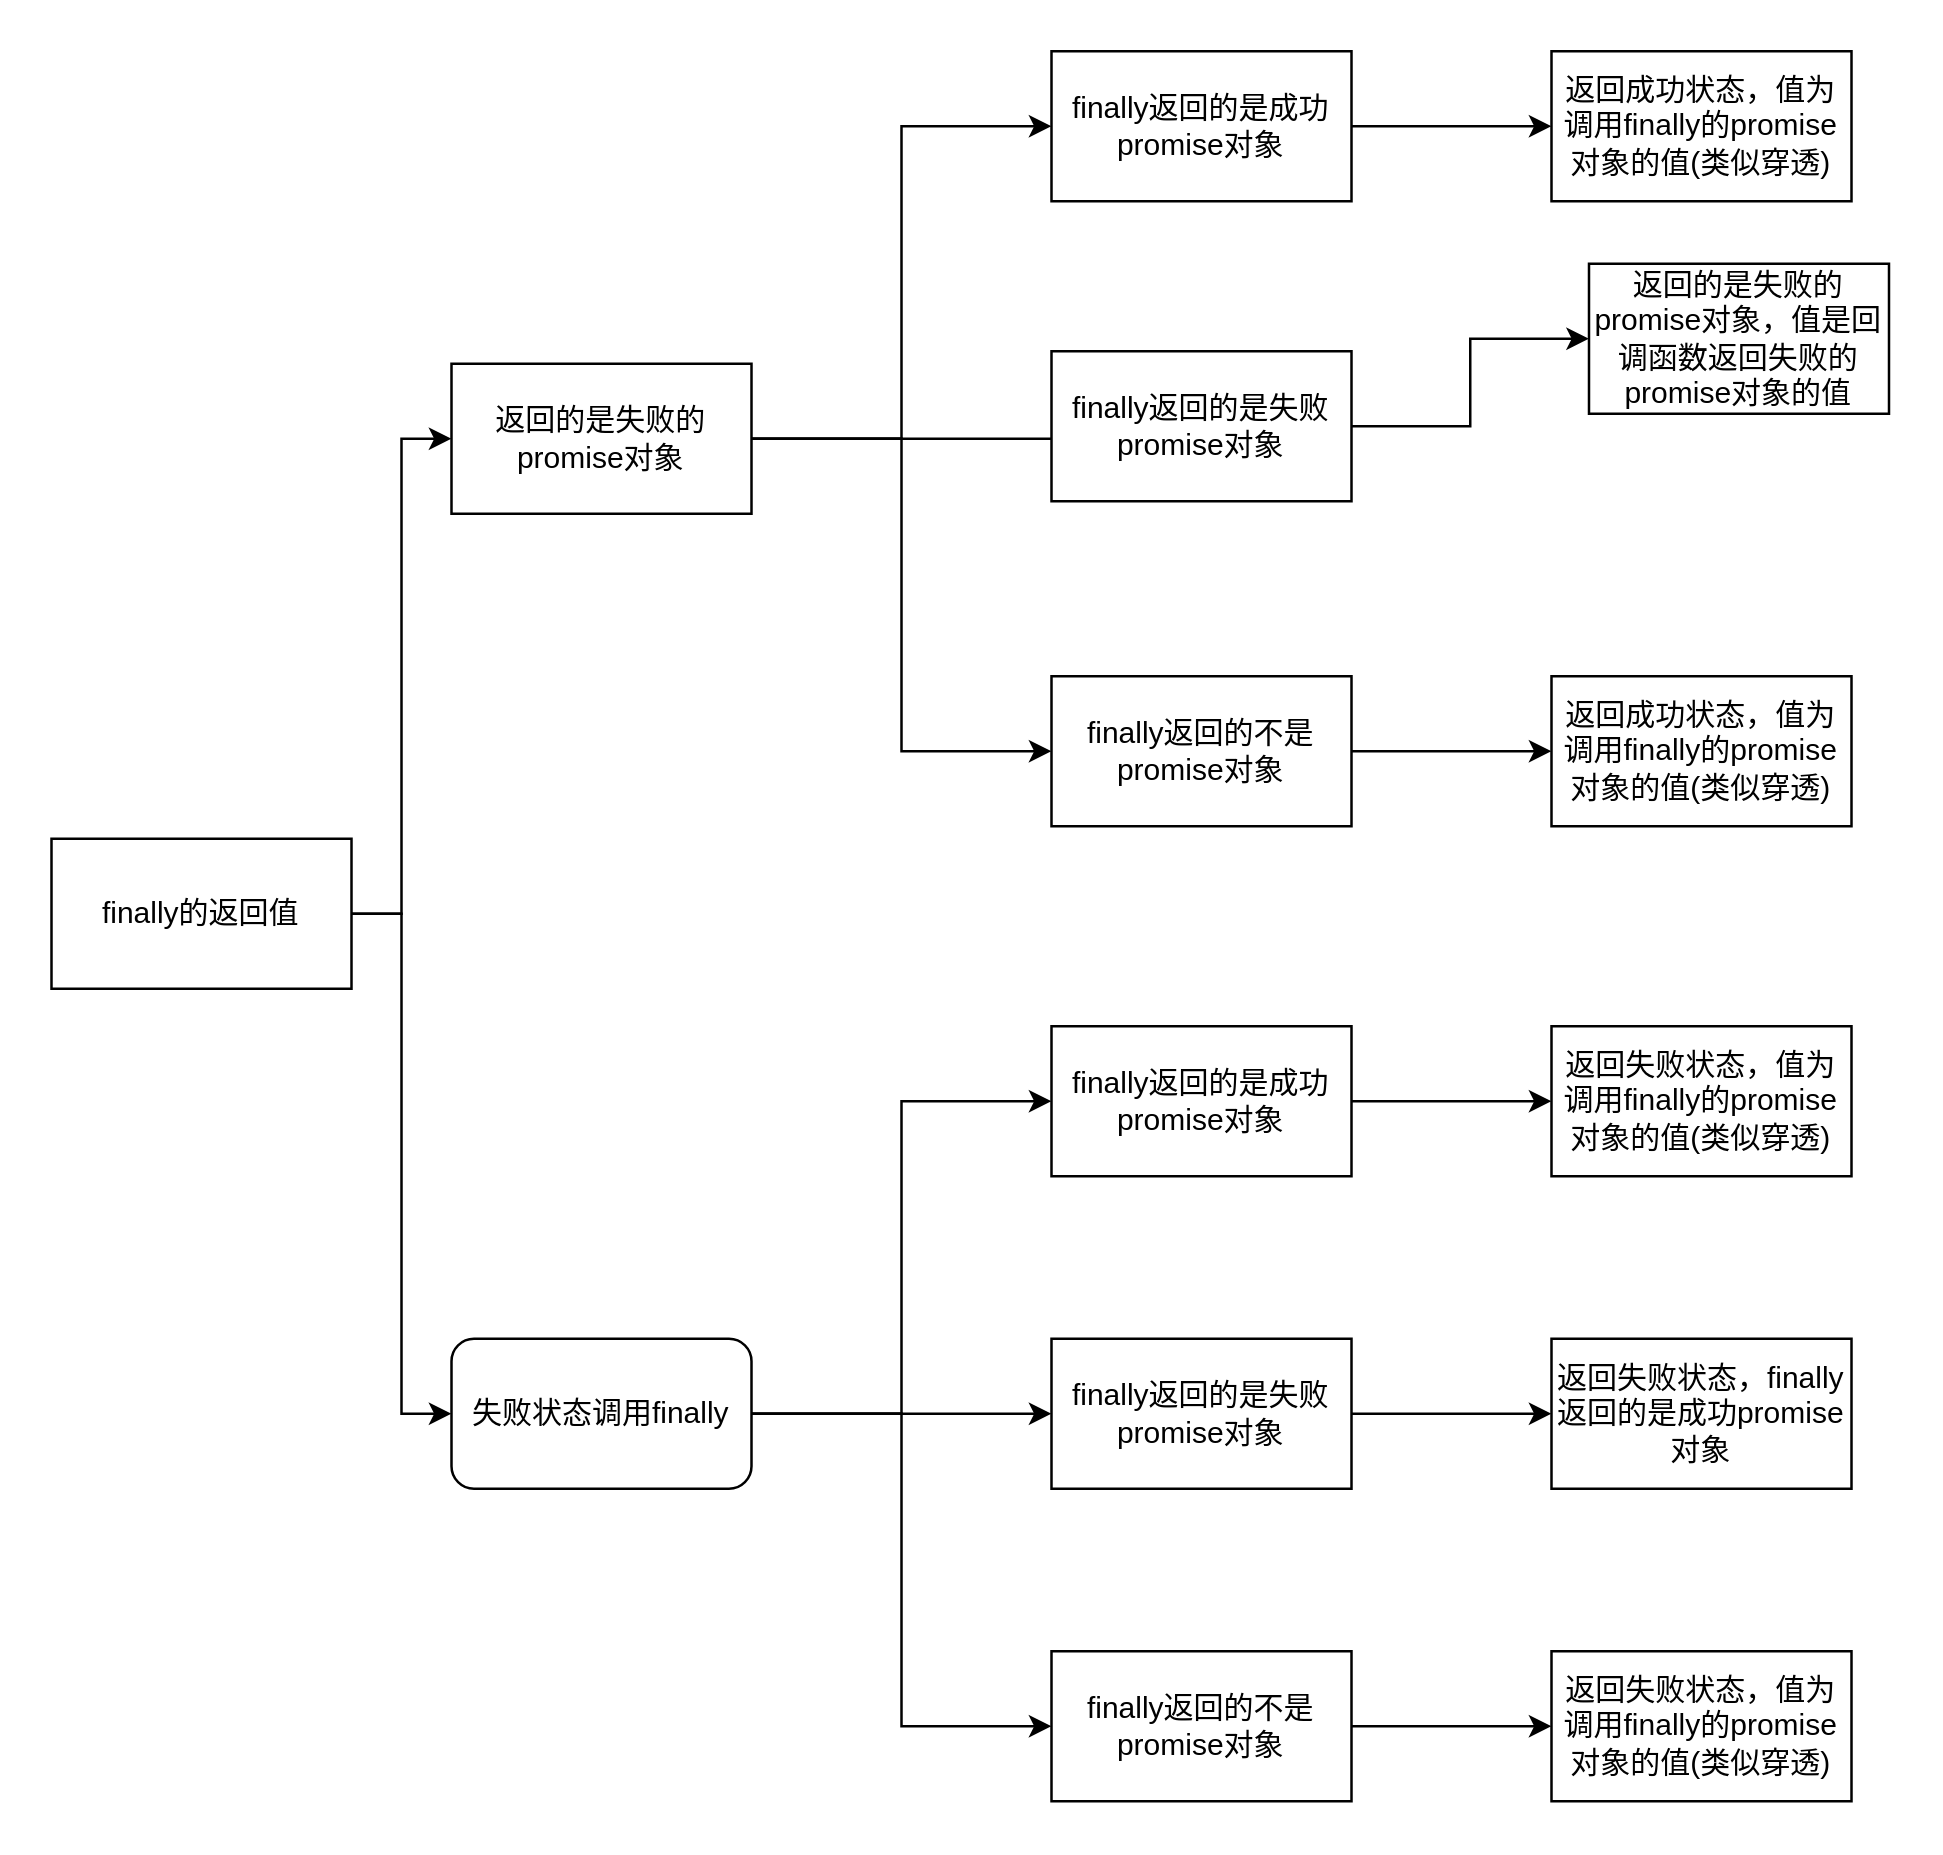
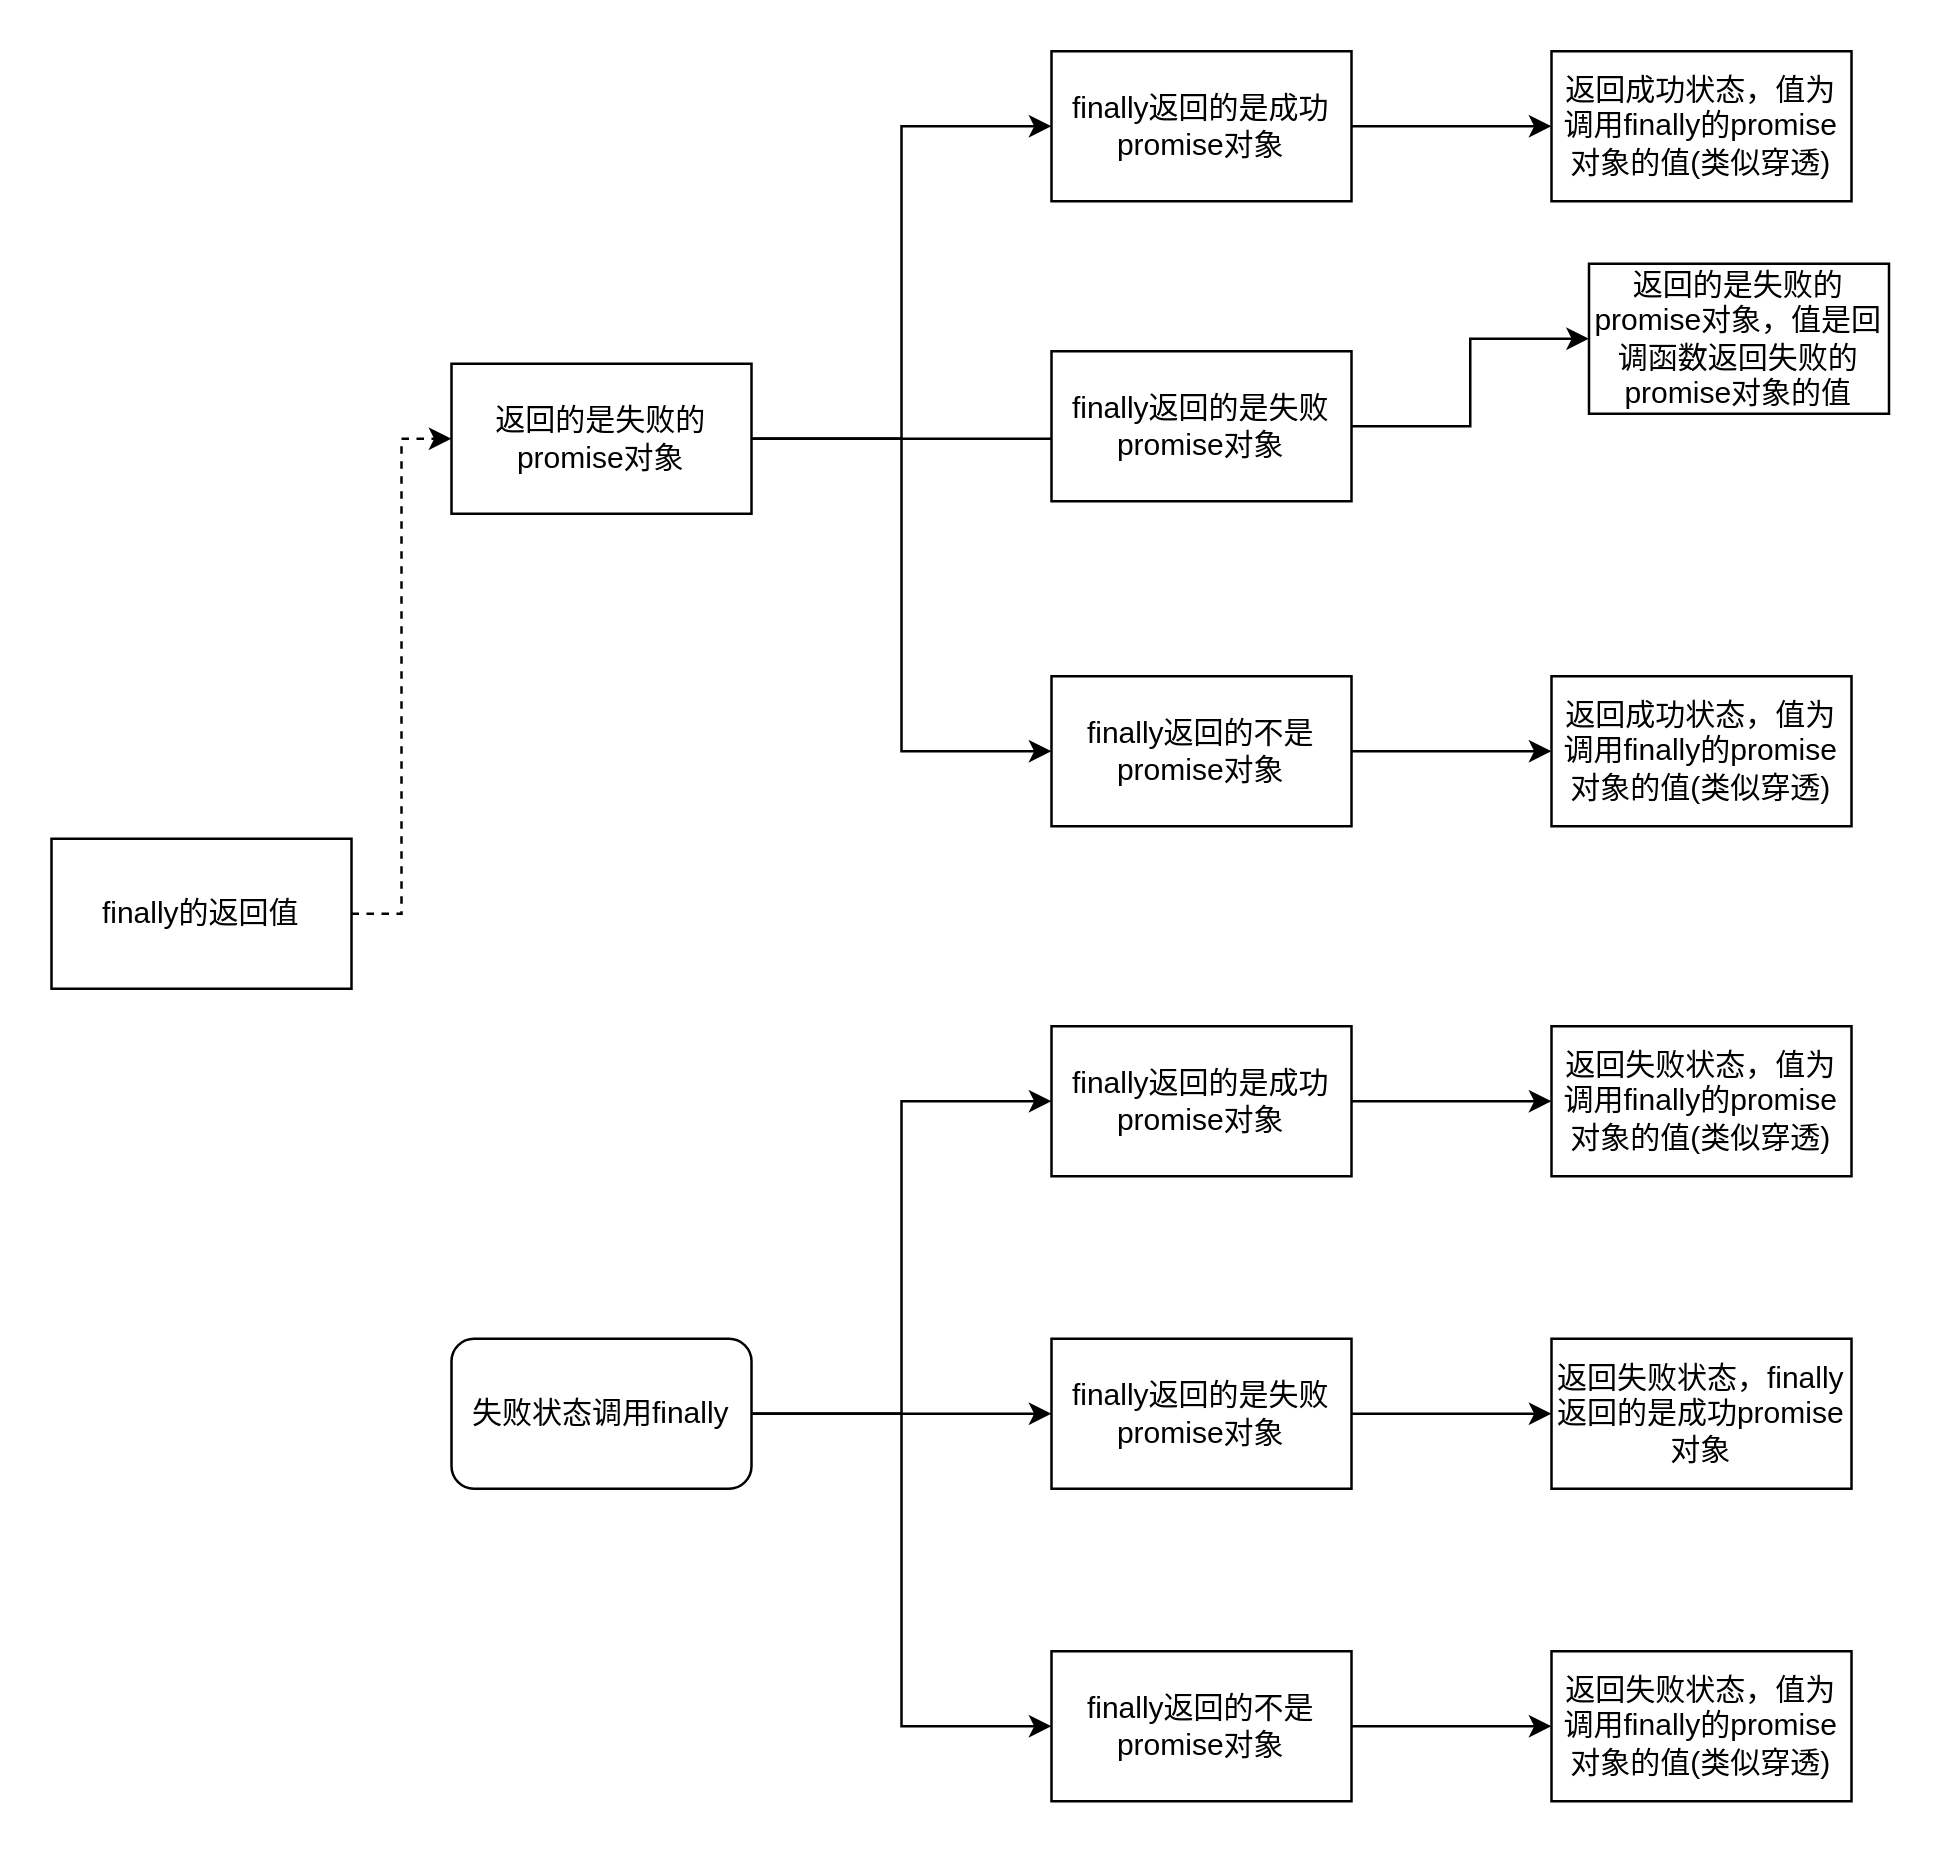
(401, 657) -> (401, 657)
(401, 1183) -> none
